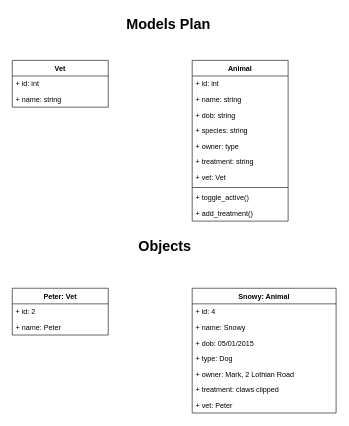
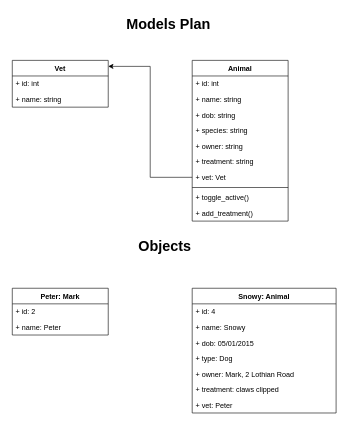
none -> (132, 66)
(219, 146) -> (222, 146)
(60, 296) -> (60, 296)
